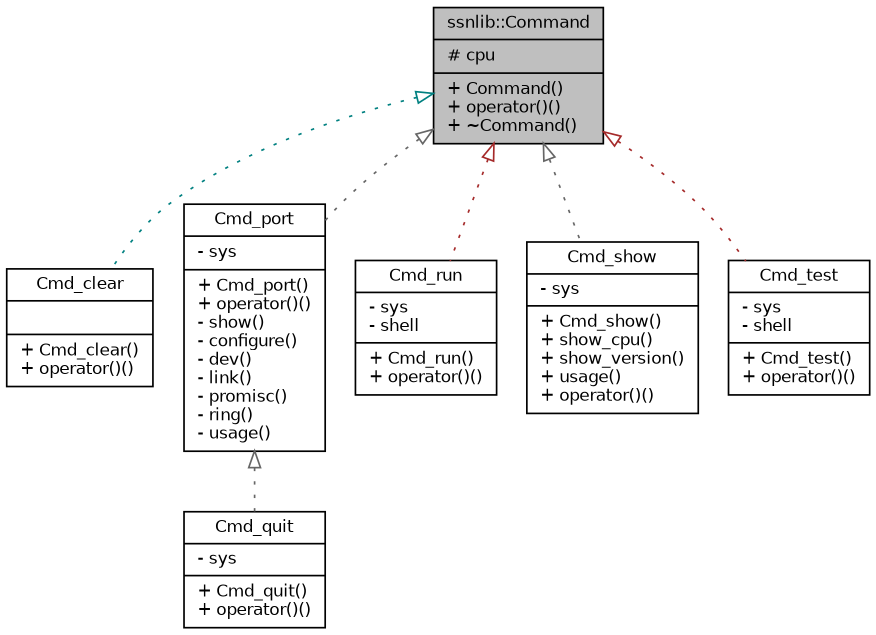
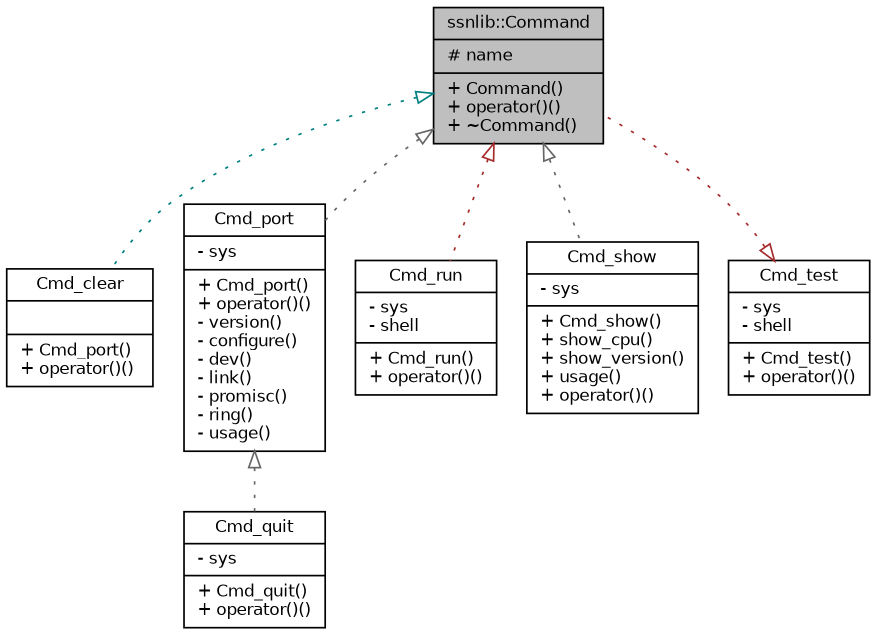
(471, 55) -> (481, 55)
(688, 195) -> (691, 172)
(231, 323) -> (240, 323)
(80, 350) -> (76, 350)
